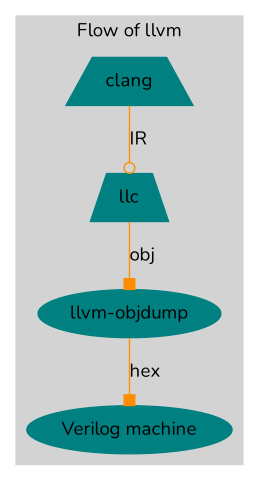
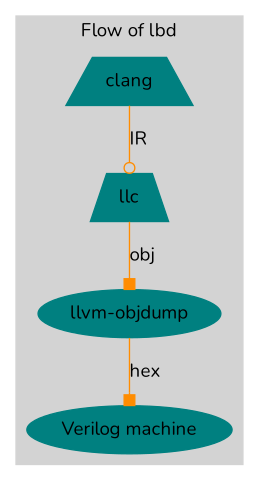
(129, 31) -> (129, 31)
